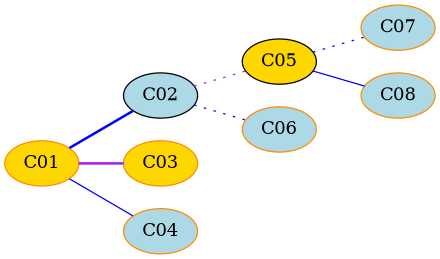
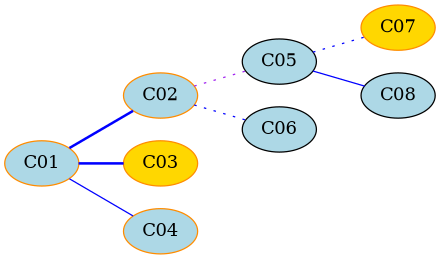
(398, 28) -> (398, 28)
(279, 62) -> (279, 62)
(161, 96) -> (161, 96)
(398, 96) -> (398, 96)
(279, 129) -> (279, 129)
(42, 163) -> (42, 163)
(101, 163) -> (101, 163)
